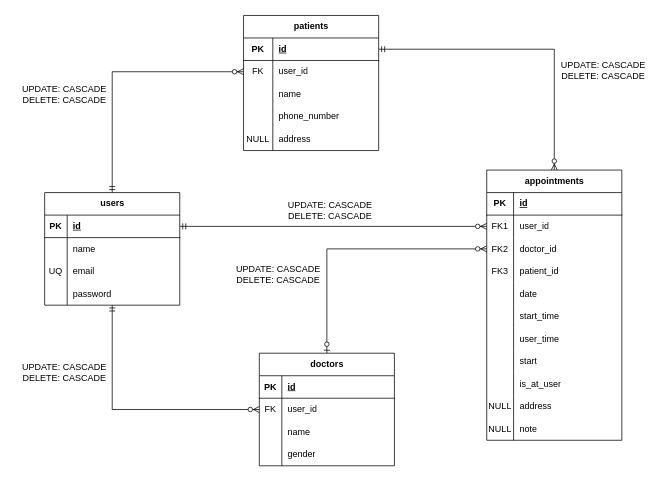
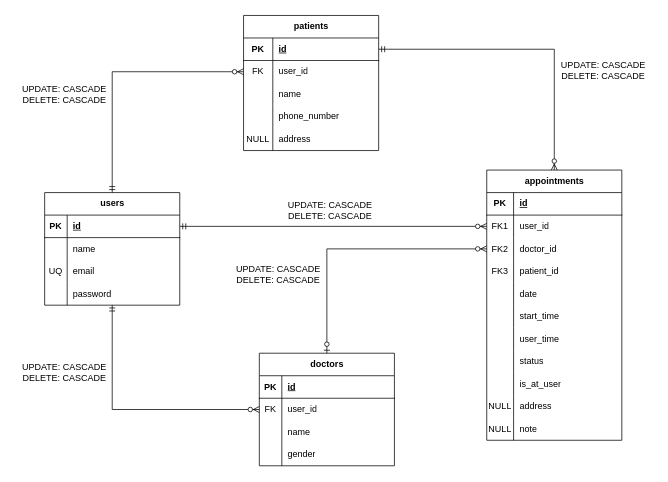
(532, 361) -> (534, 361)
